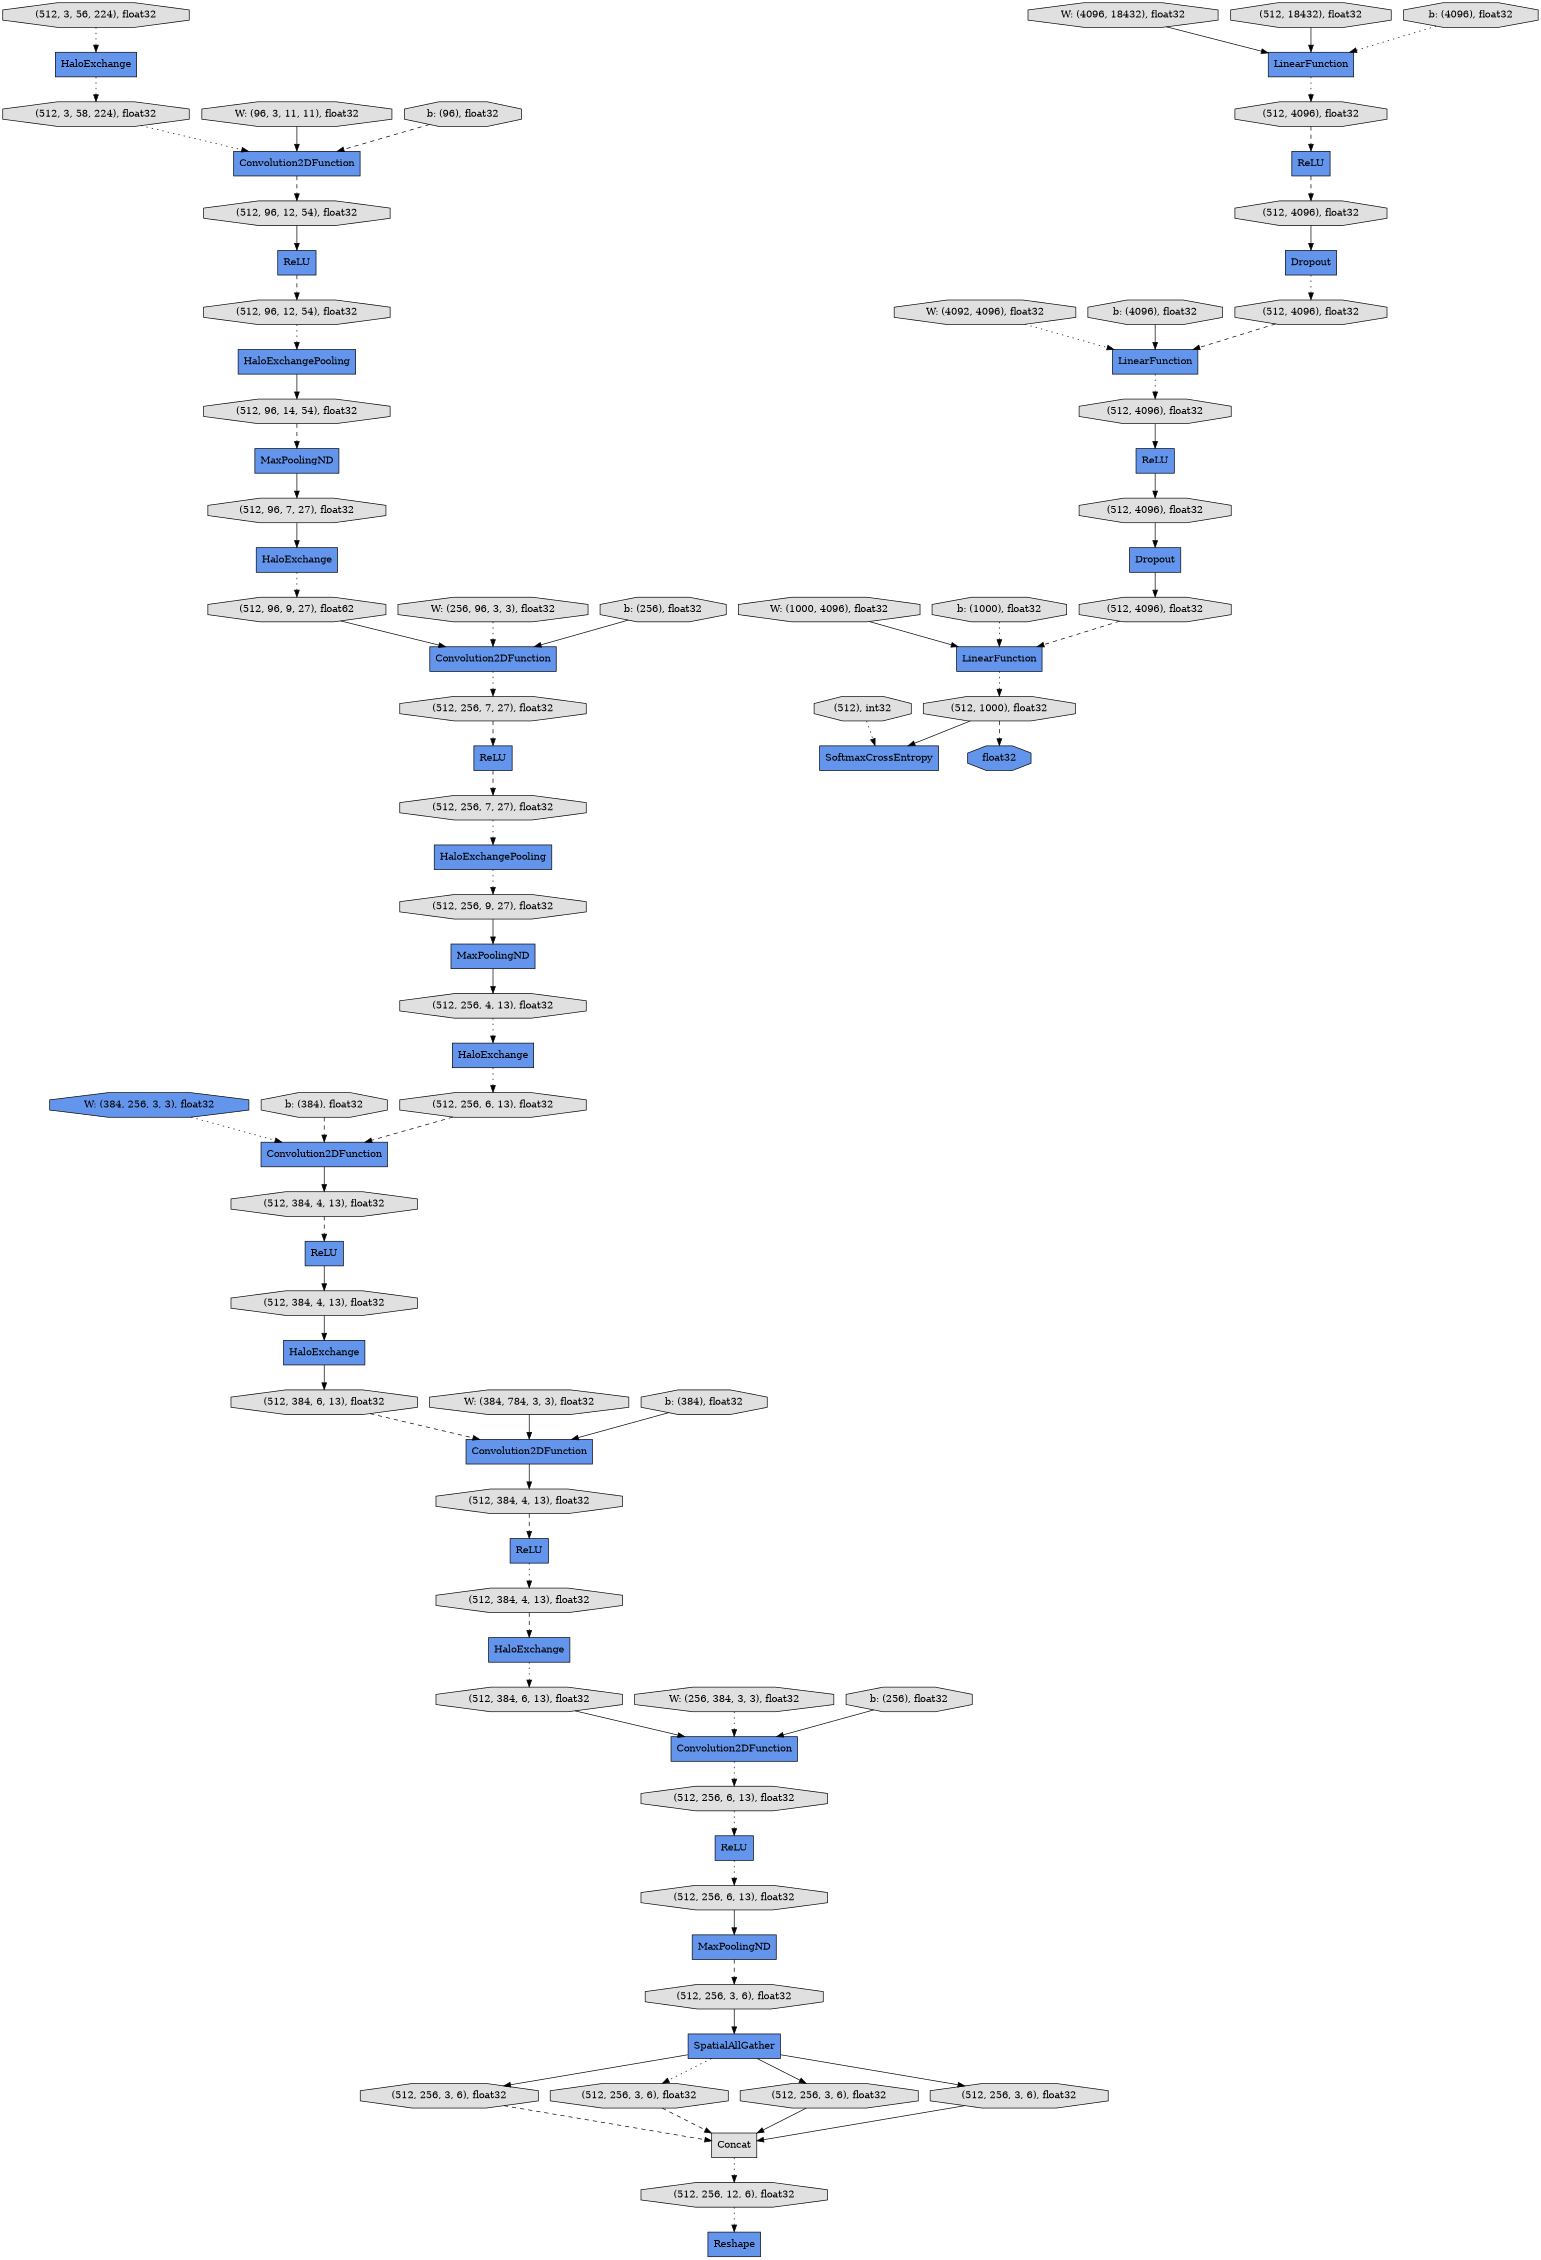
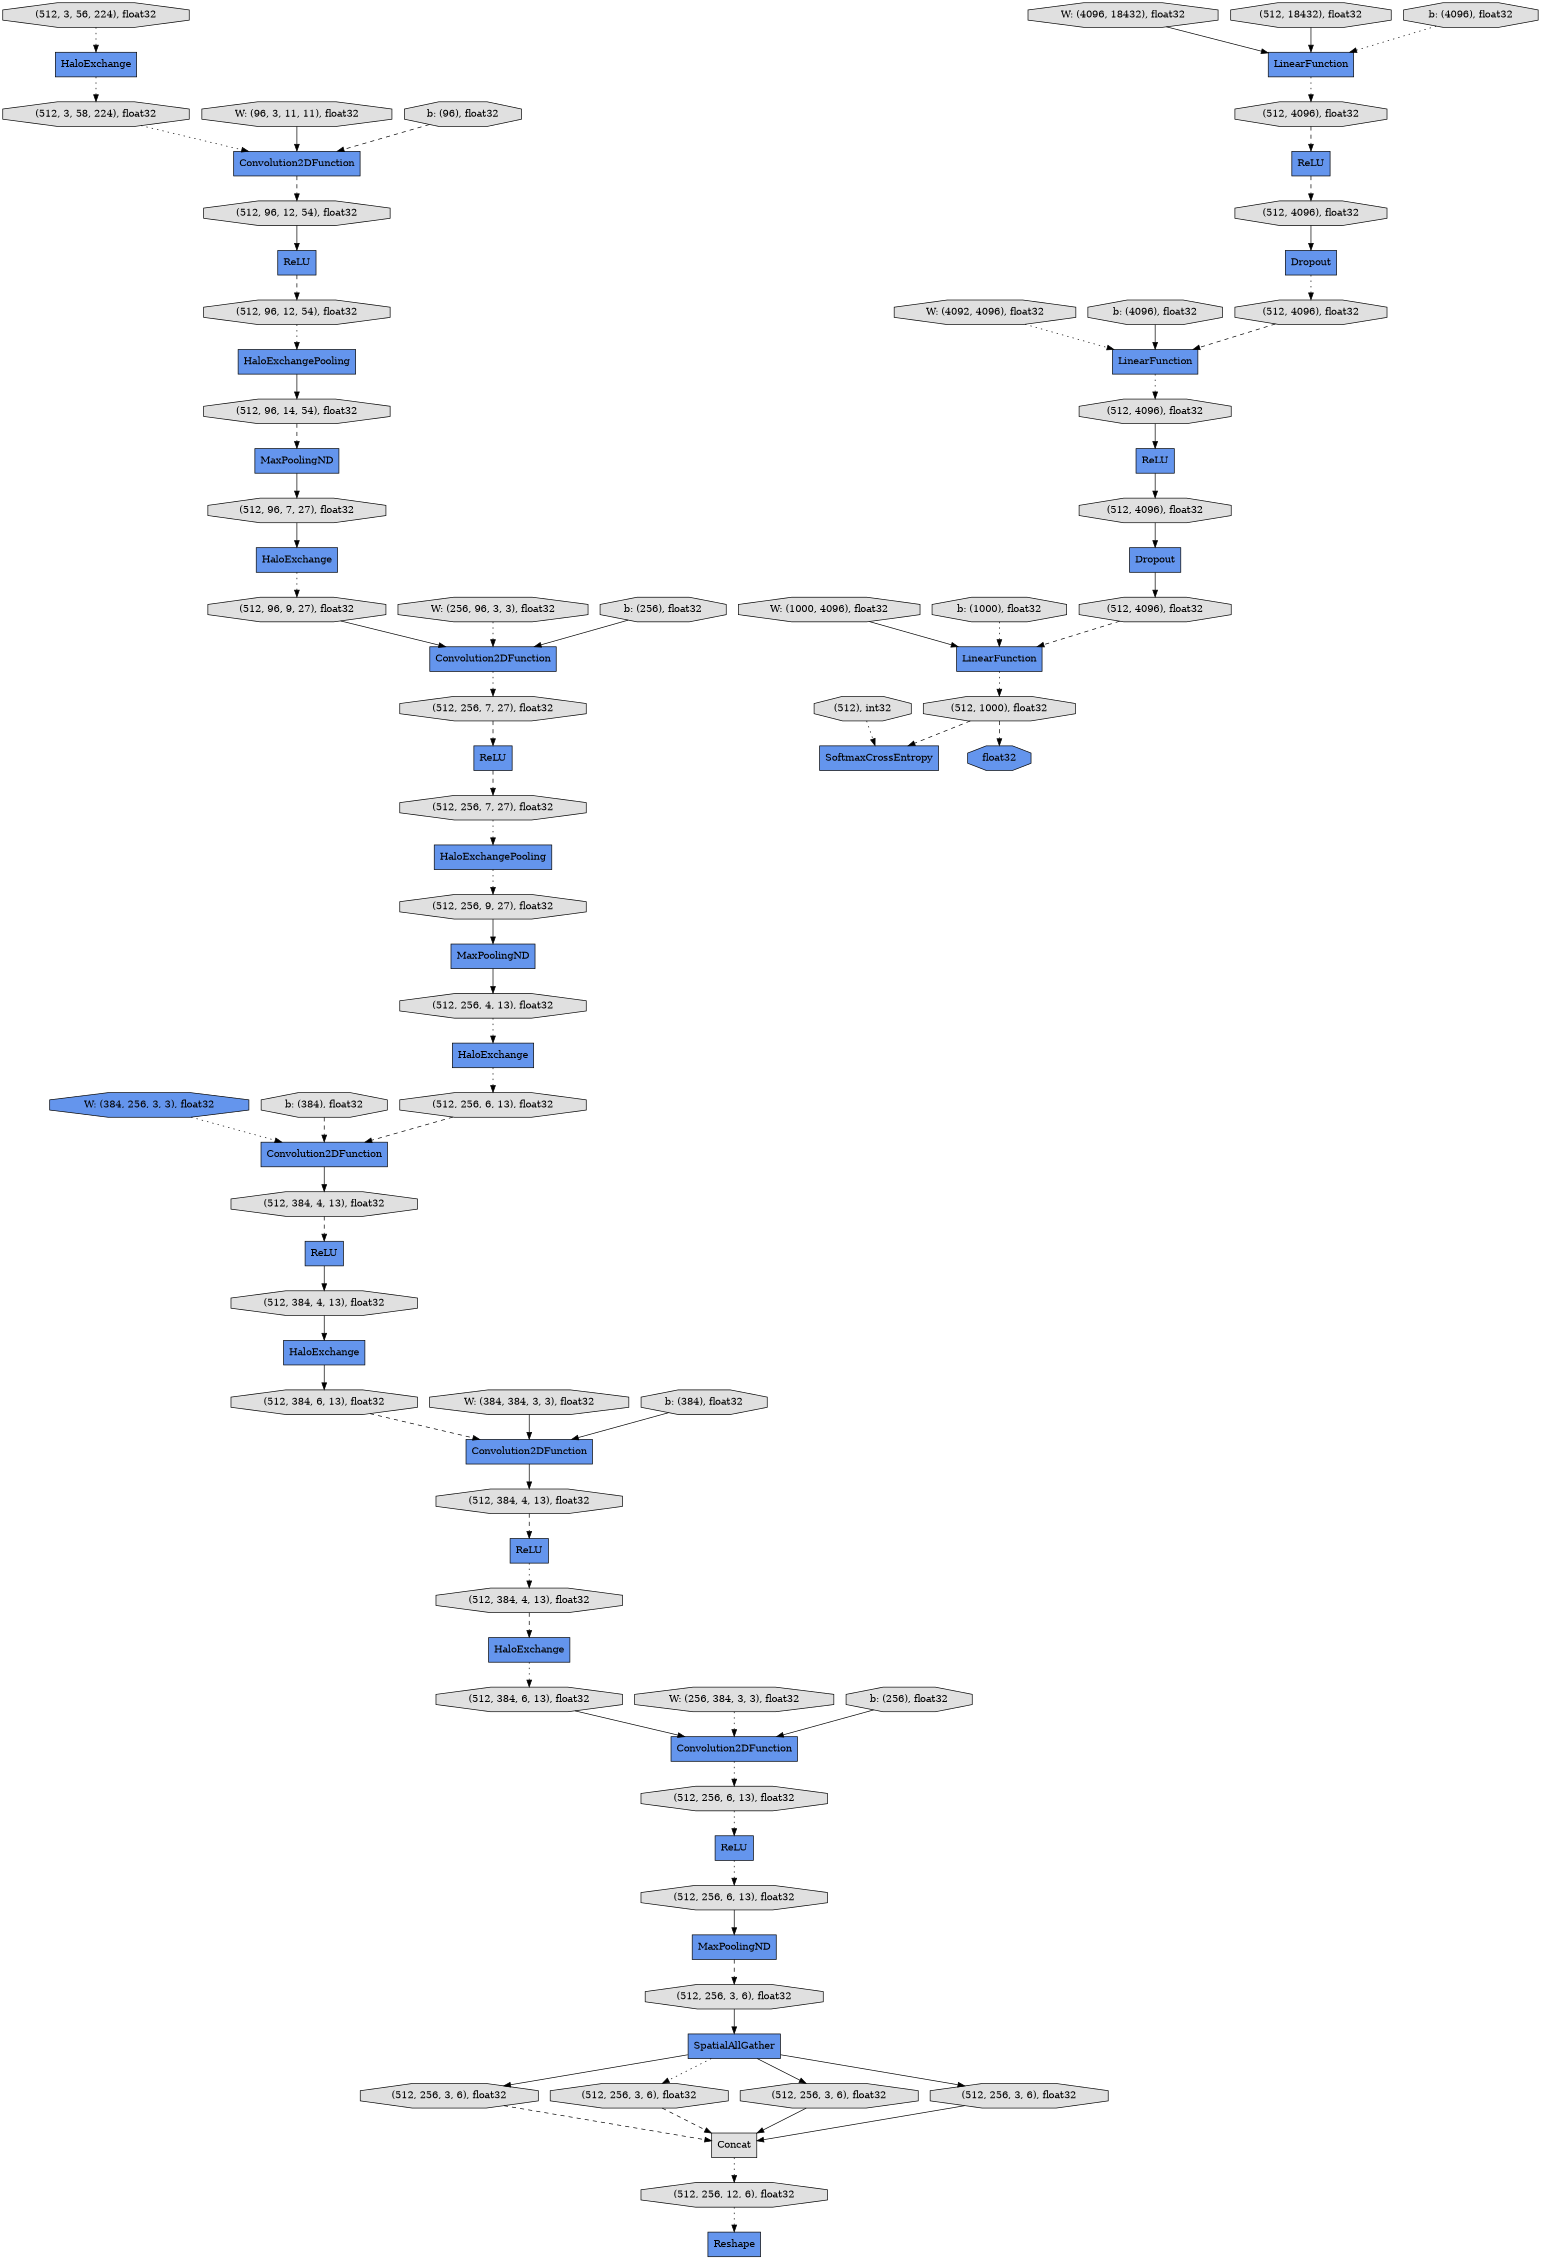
(297, 610) -> (297, 610)
(942, 732) -> (942, 732)
(529, 1402) -> (529, 1402)
